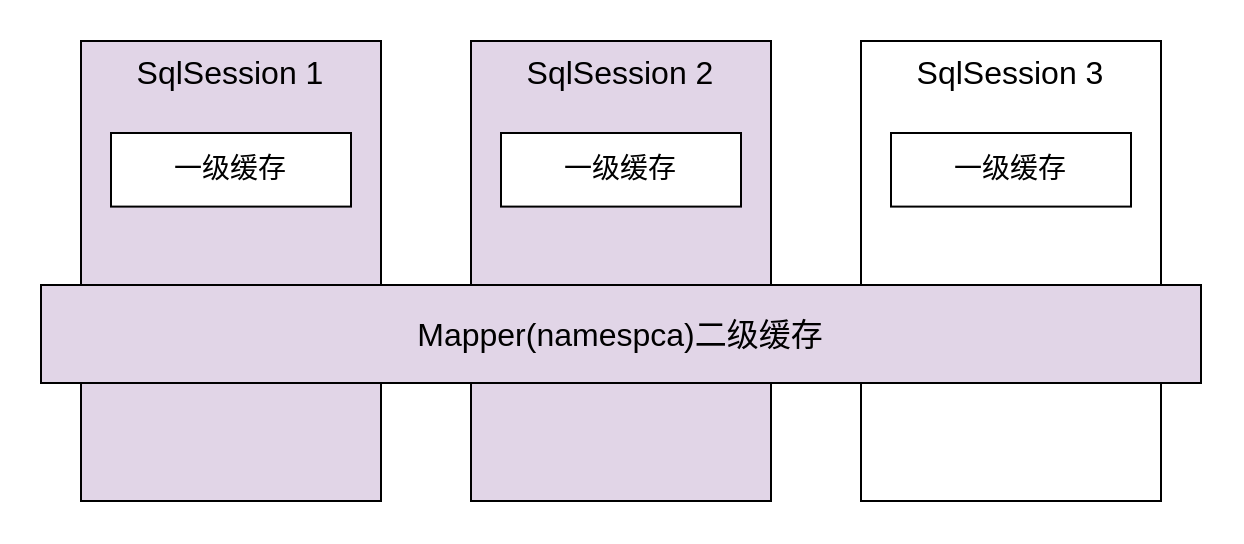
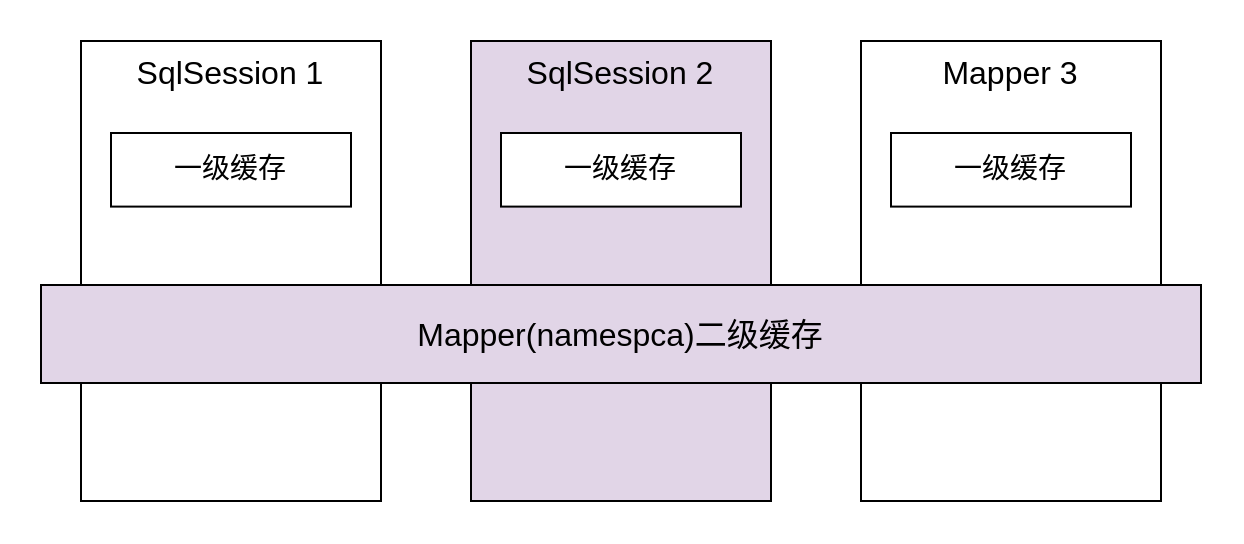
(1011, 69) -> (1011, 69)
(231, 271) -> (231, 271)
